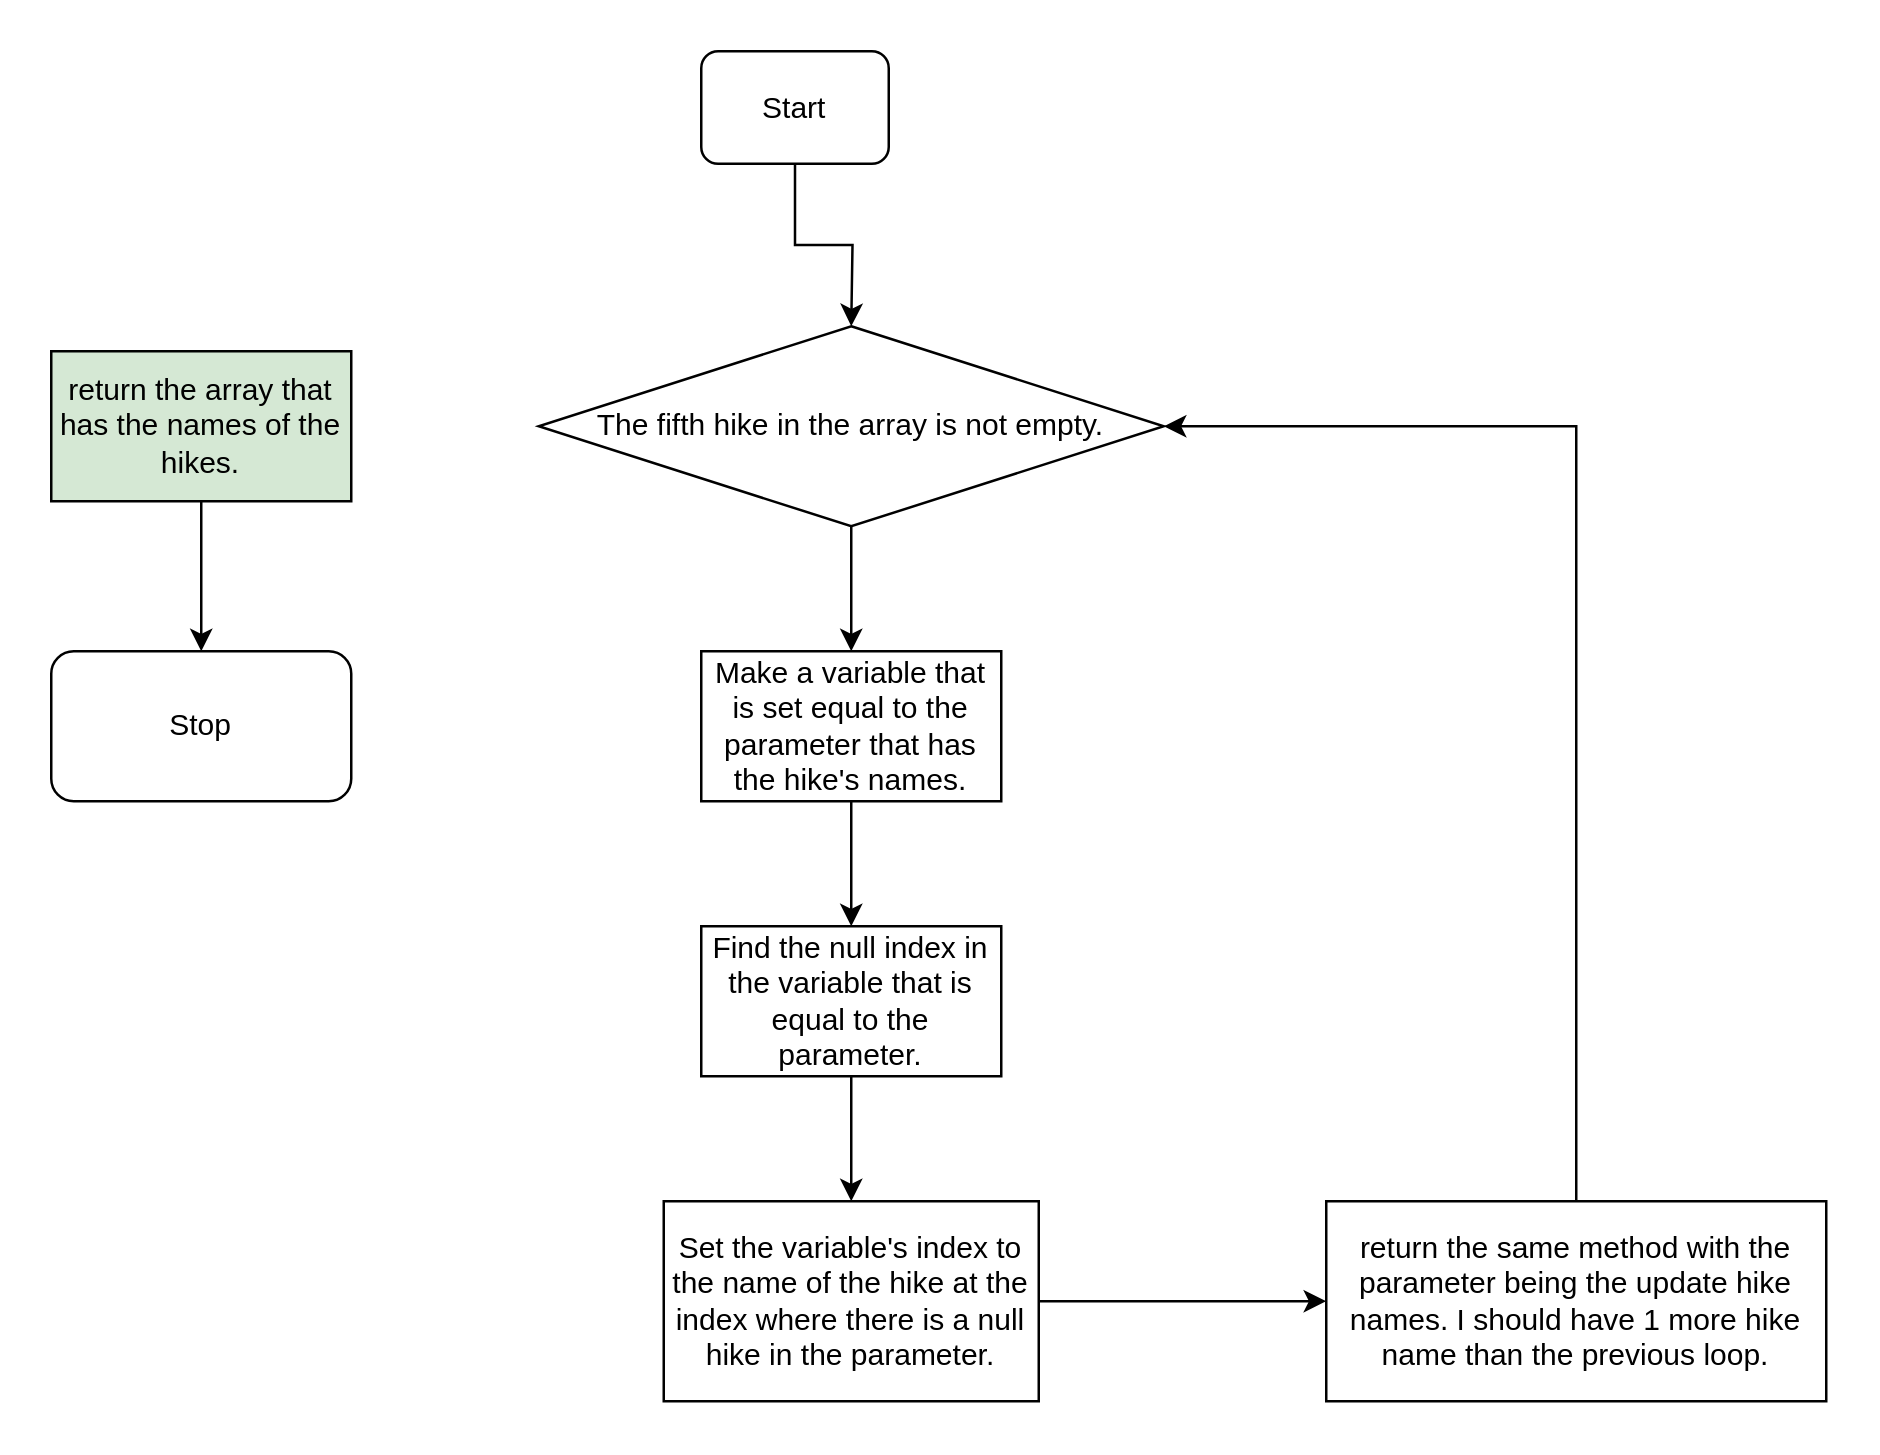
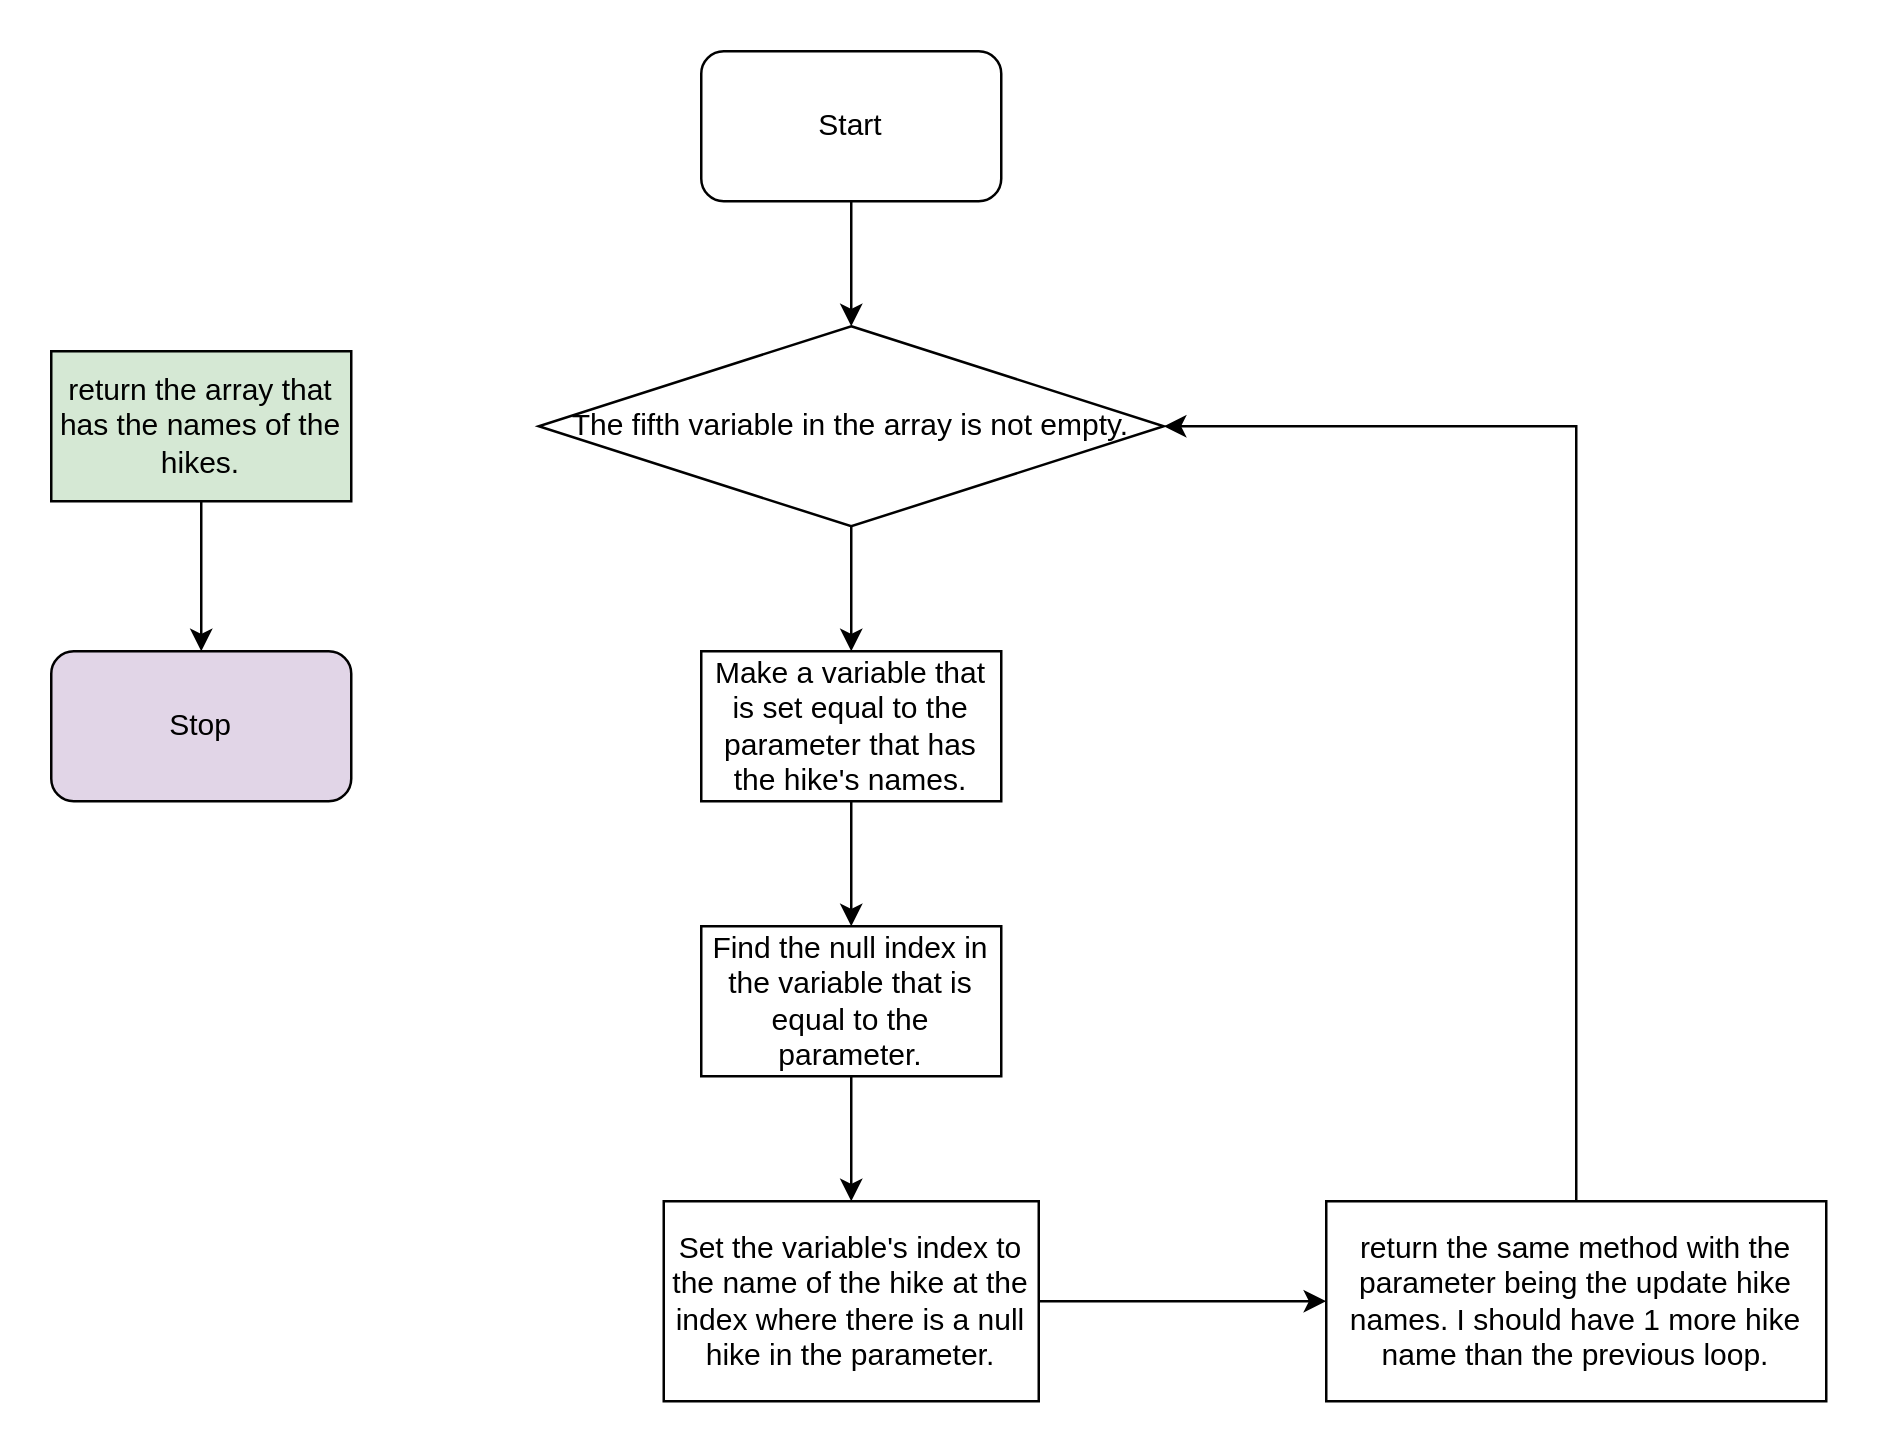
(795, 108) -> (851, 126)
(851, 426) -> (851, 426)
(201, 726) -> (201, 726)
